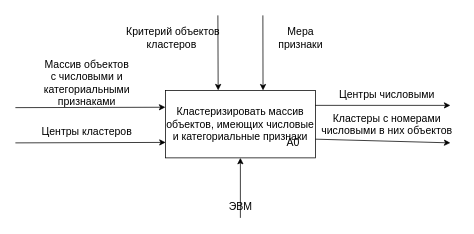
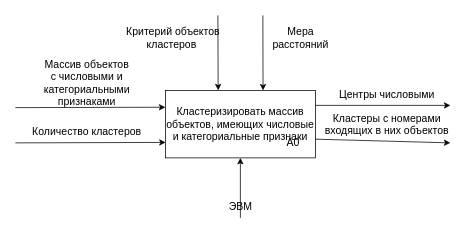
(301, 38) -> (301, 38)
(387, 124) -> (387, 124)
(87, 132) -> (87, 132)
